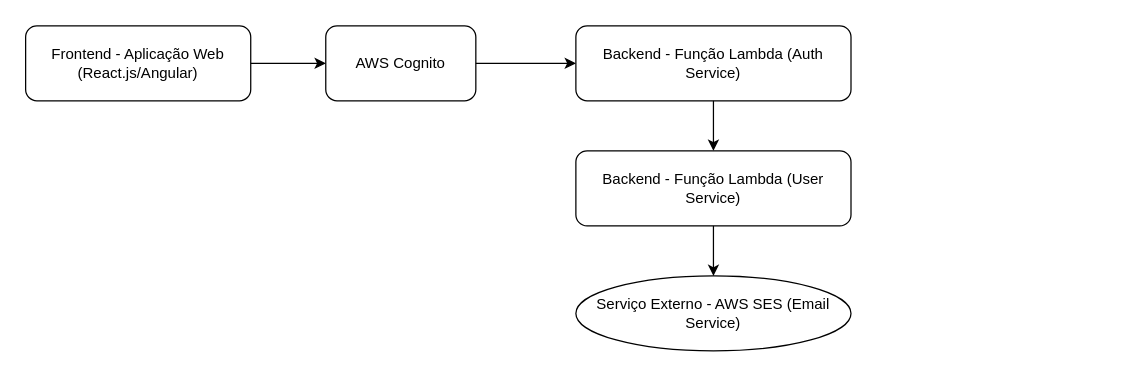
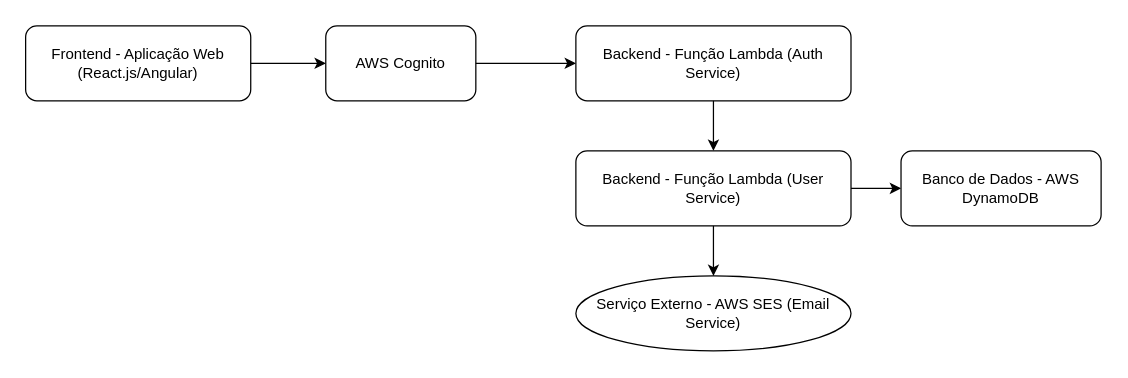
none -> (872, 188)
none -> (1001, 188)
